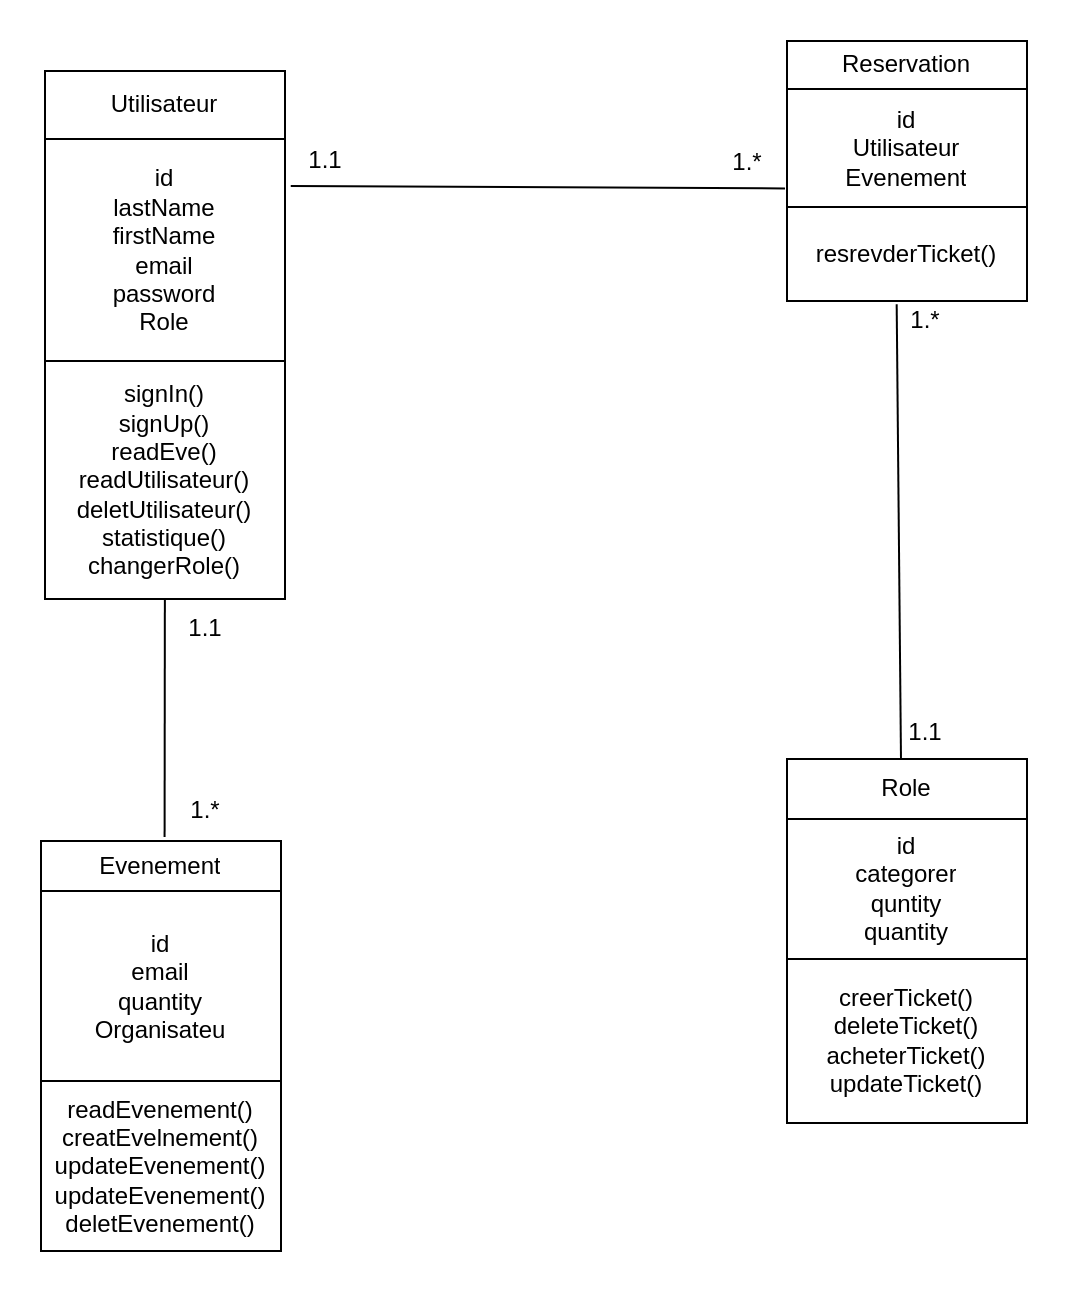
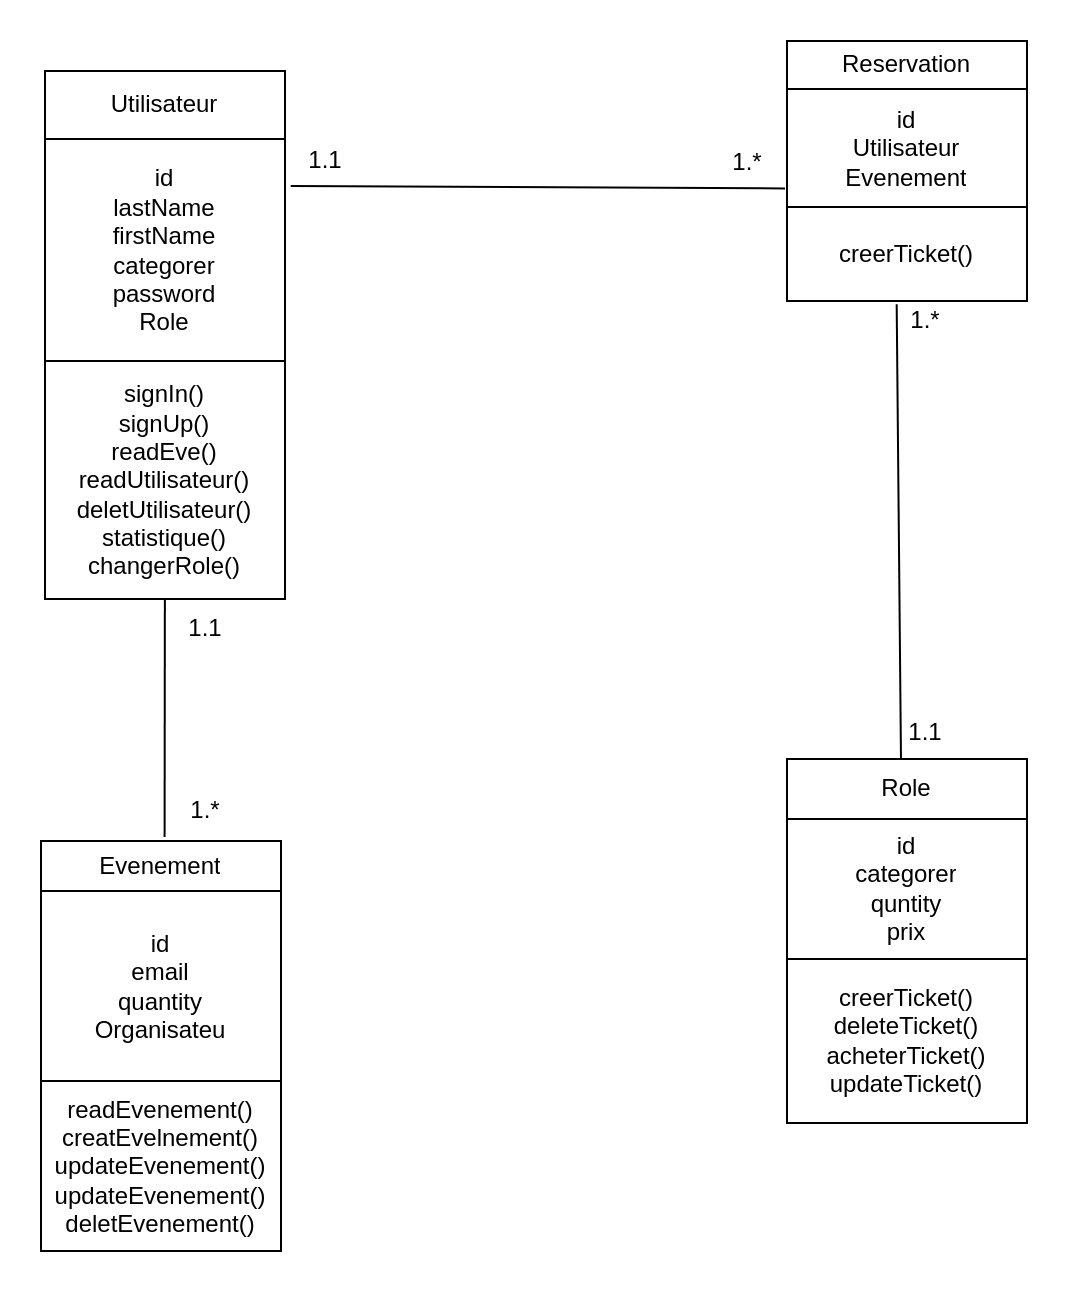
(165, 251) -> (165, 251)
(907, 255) -> (907, 255)
(907, 889) -> (907, 889)
